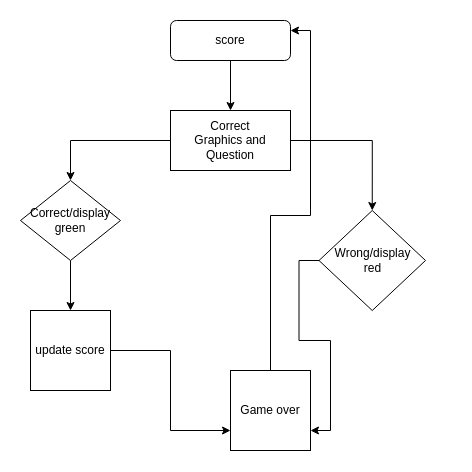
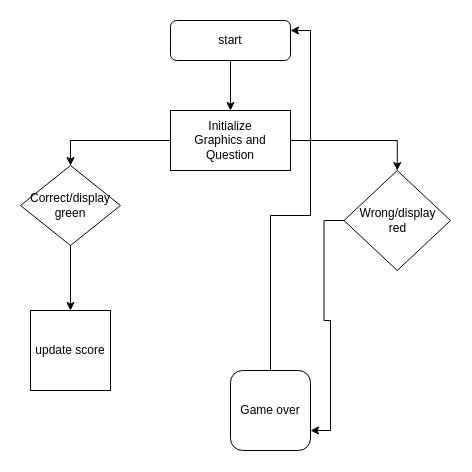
(231, 41) -> (231, 41)
(231, 141) -> (231, 141)
(71, 221) -> (71, 206)
(372, 261) -> (397, 221)
(171, 387) -> none
(271, 411) -> (271, 411)
